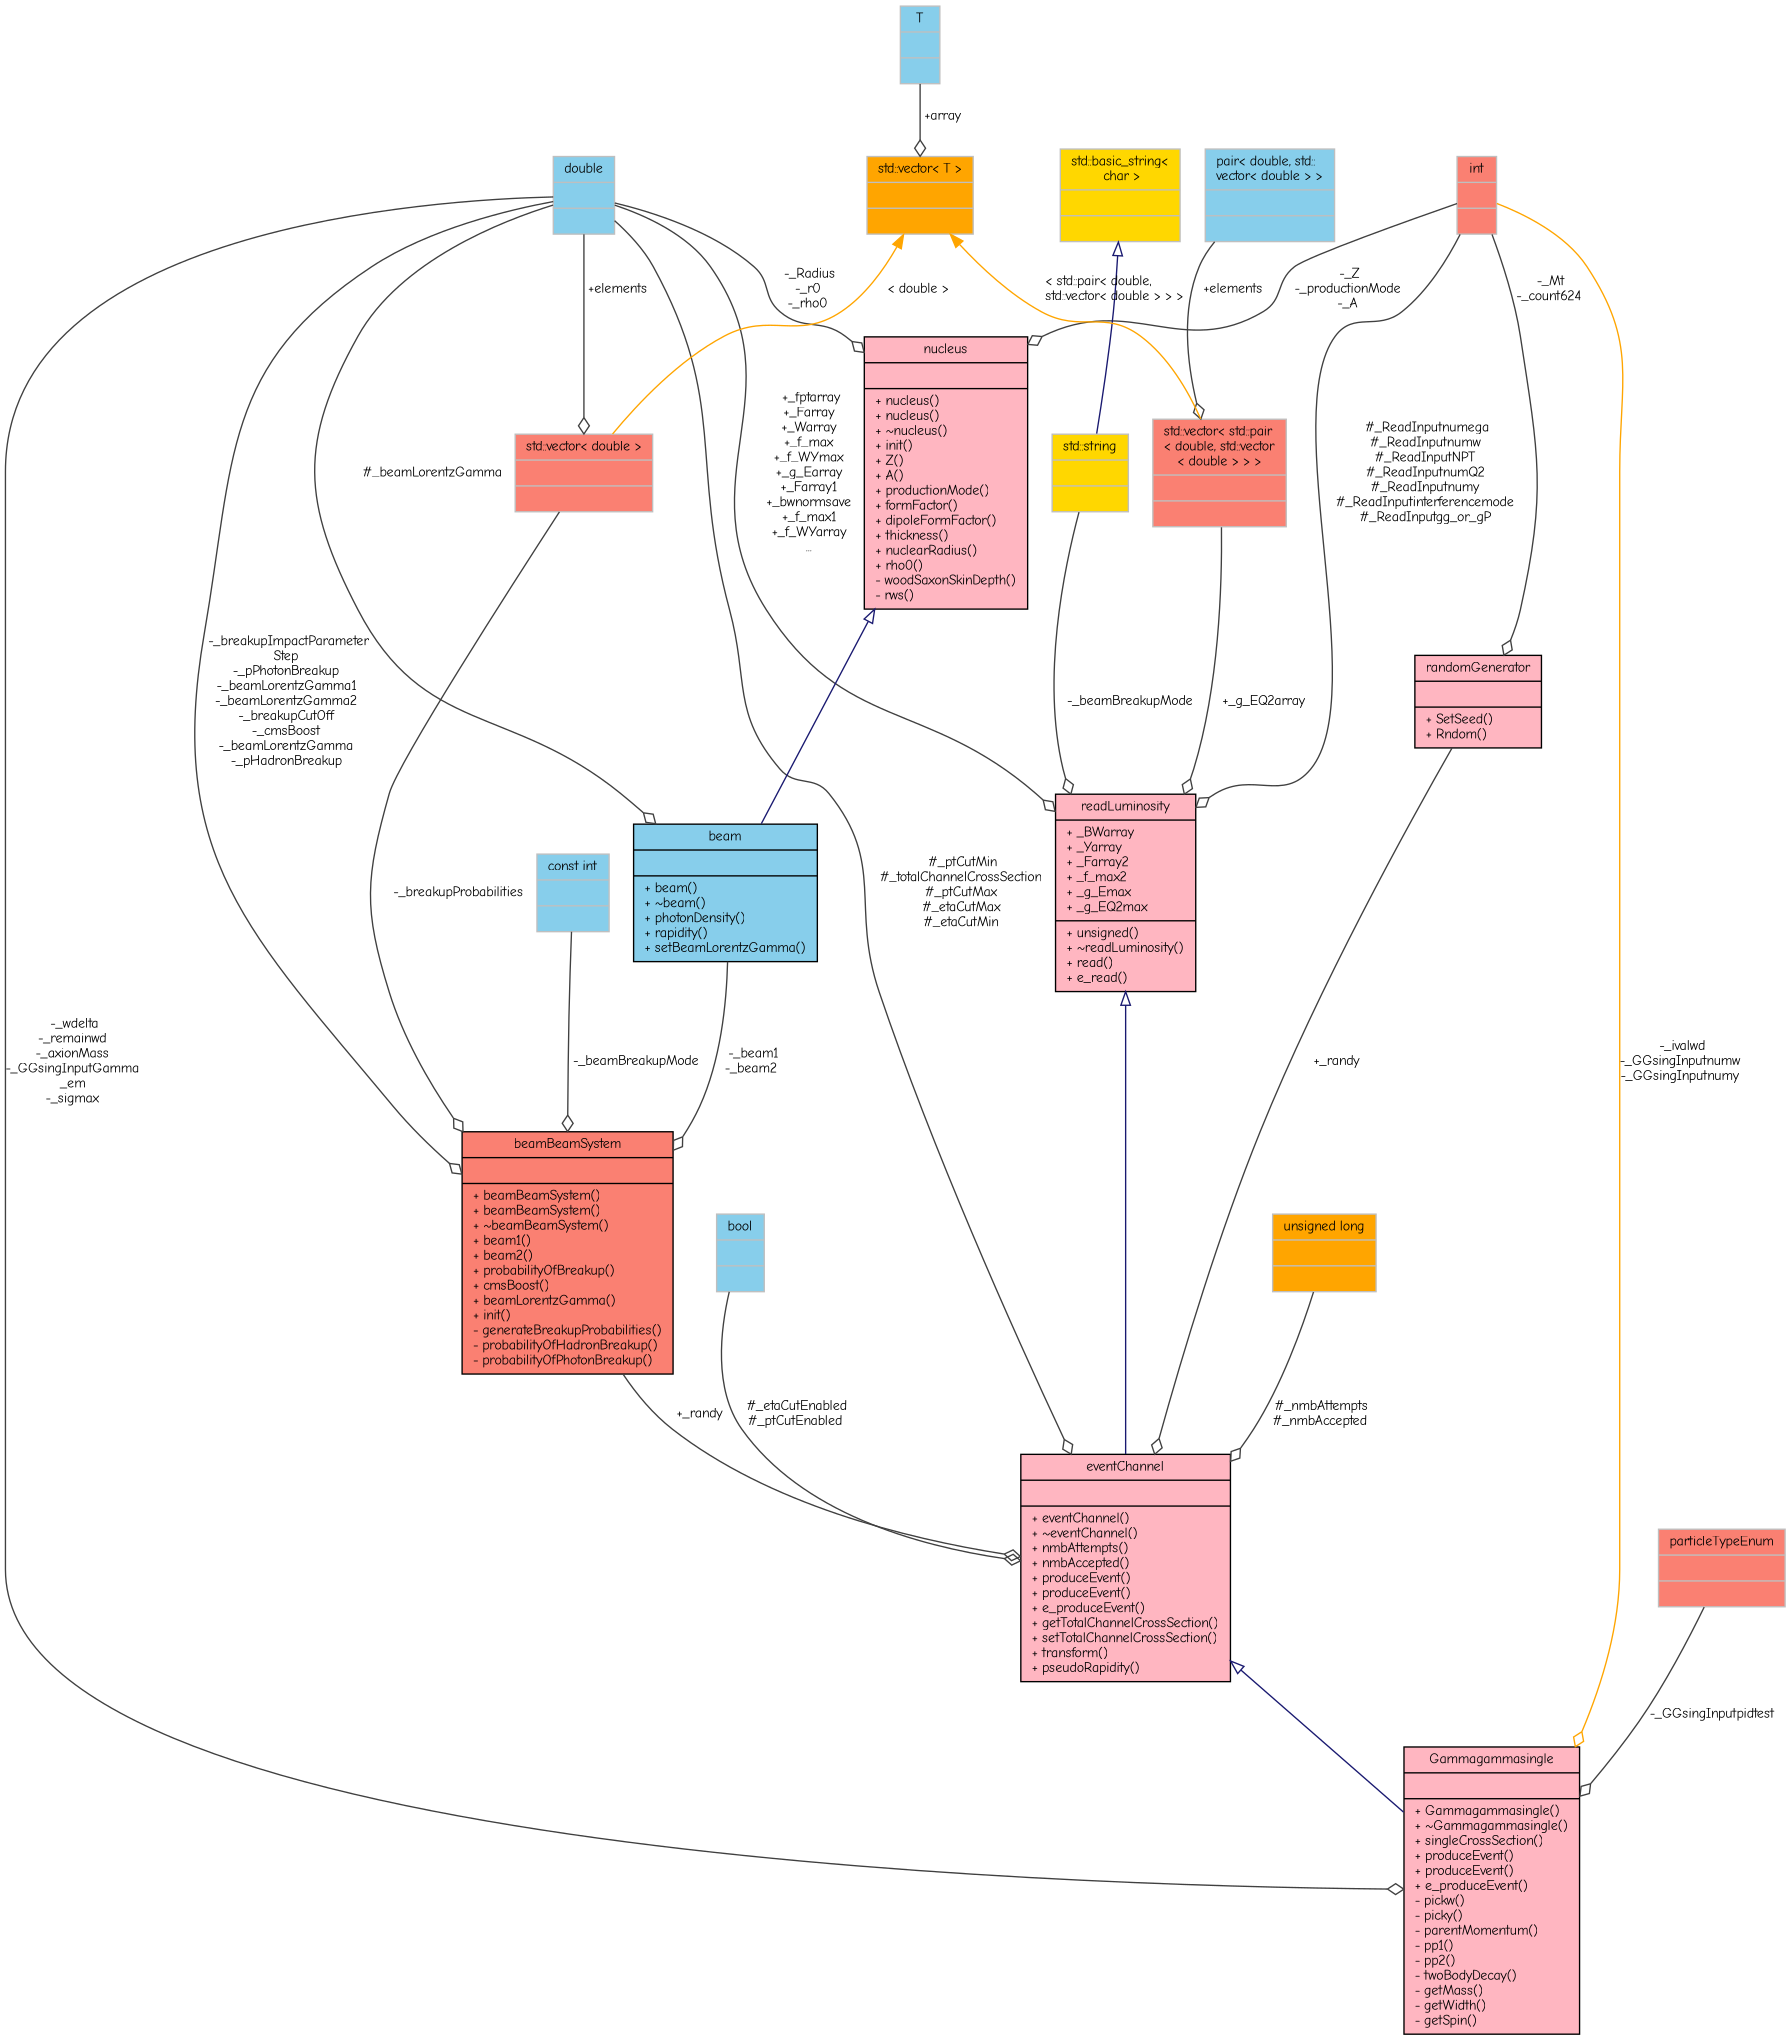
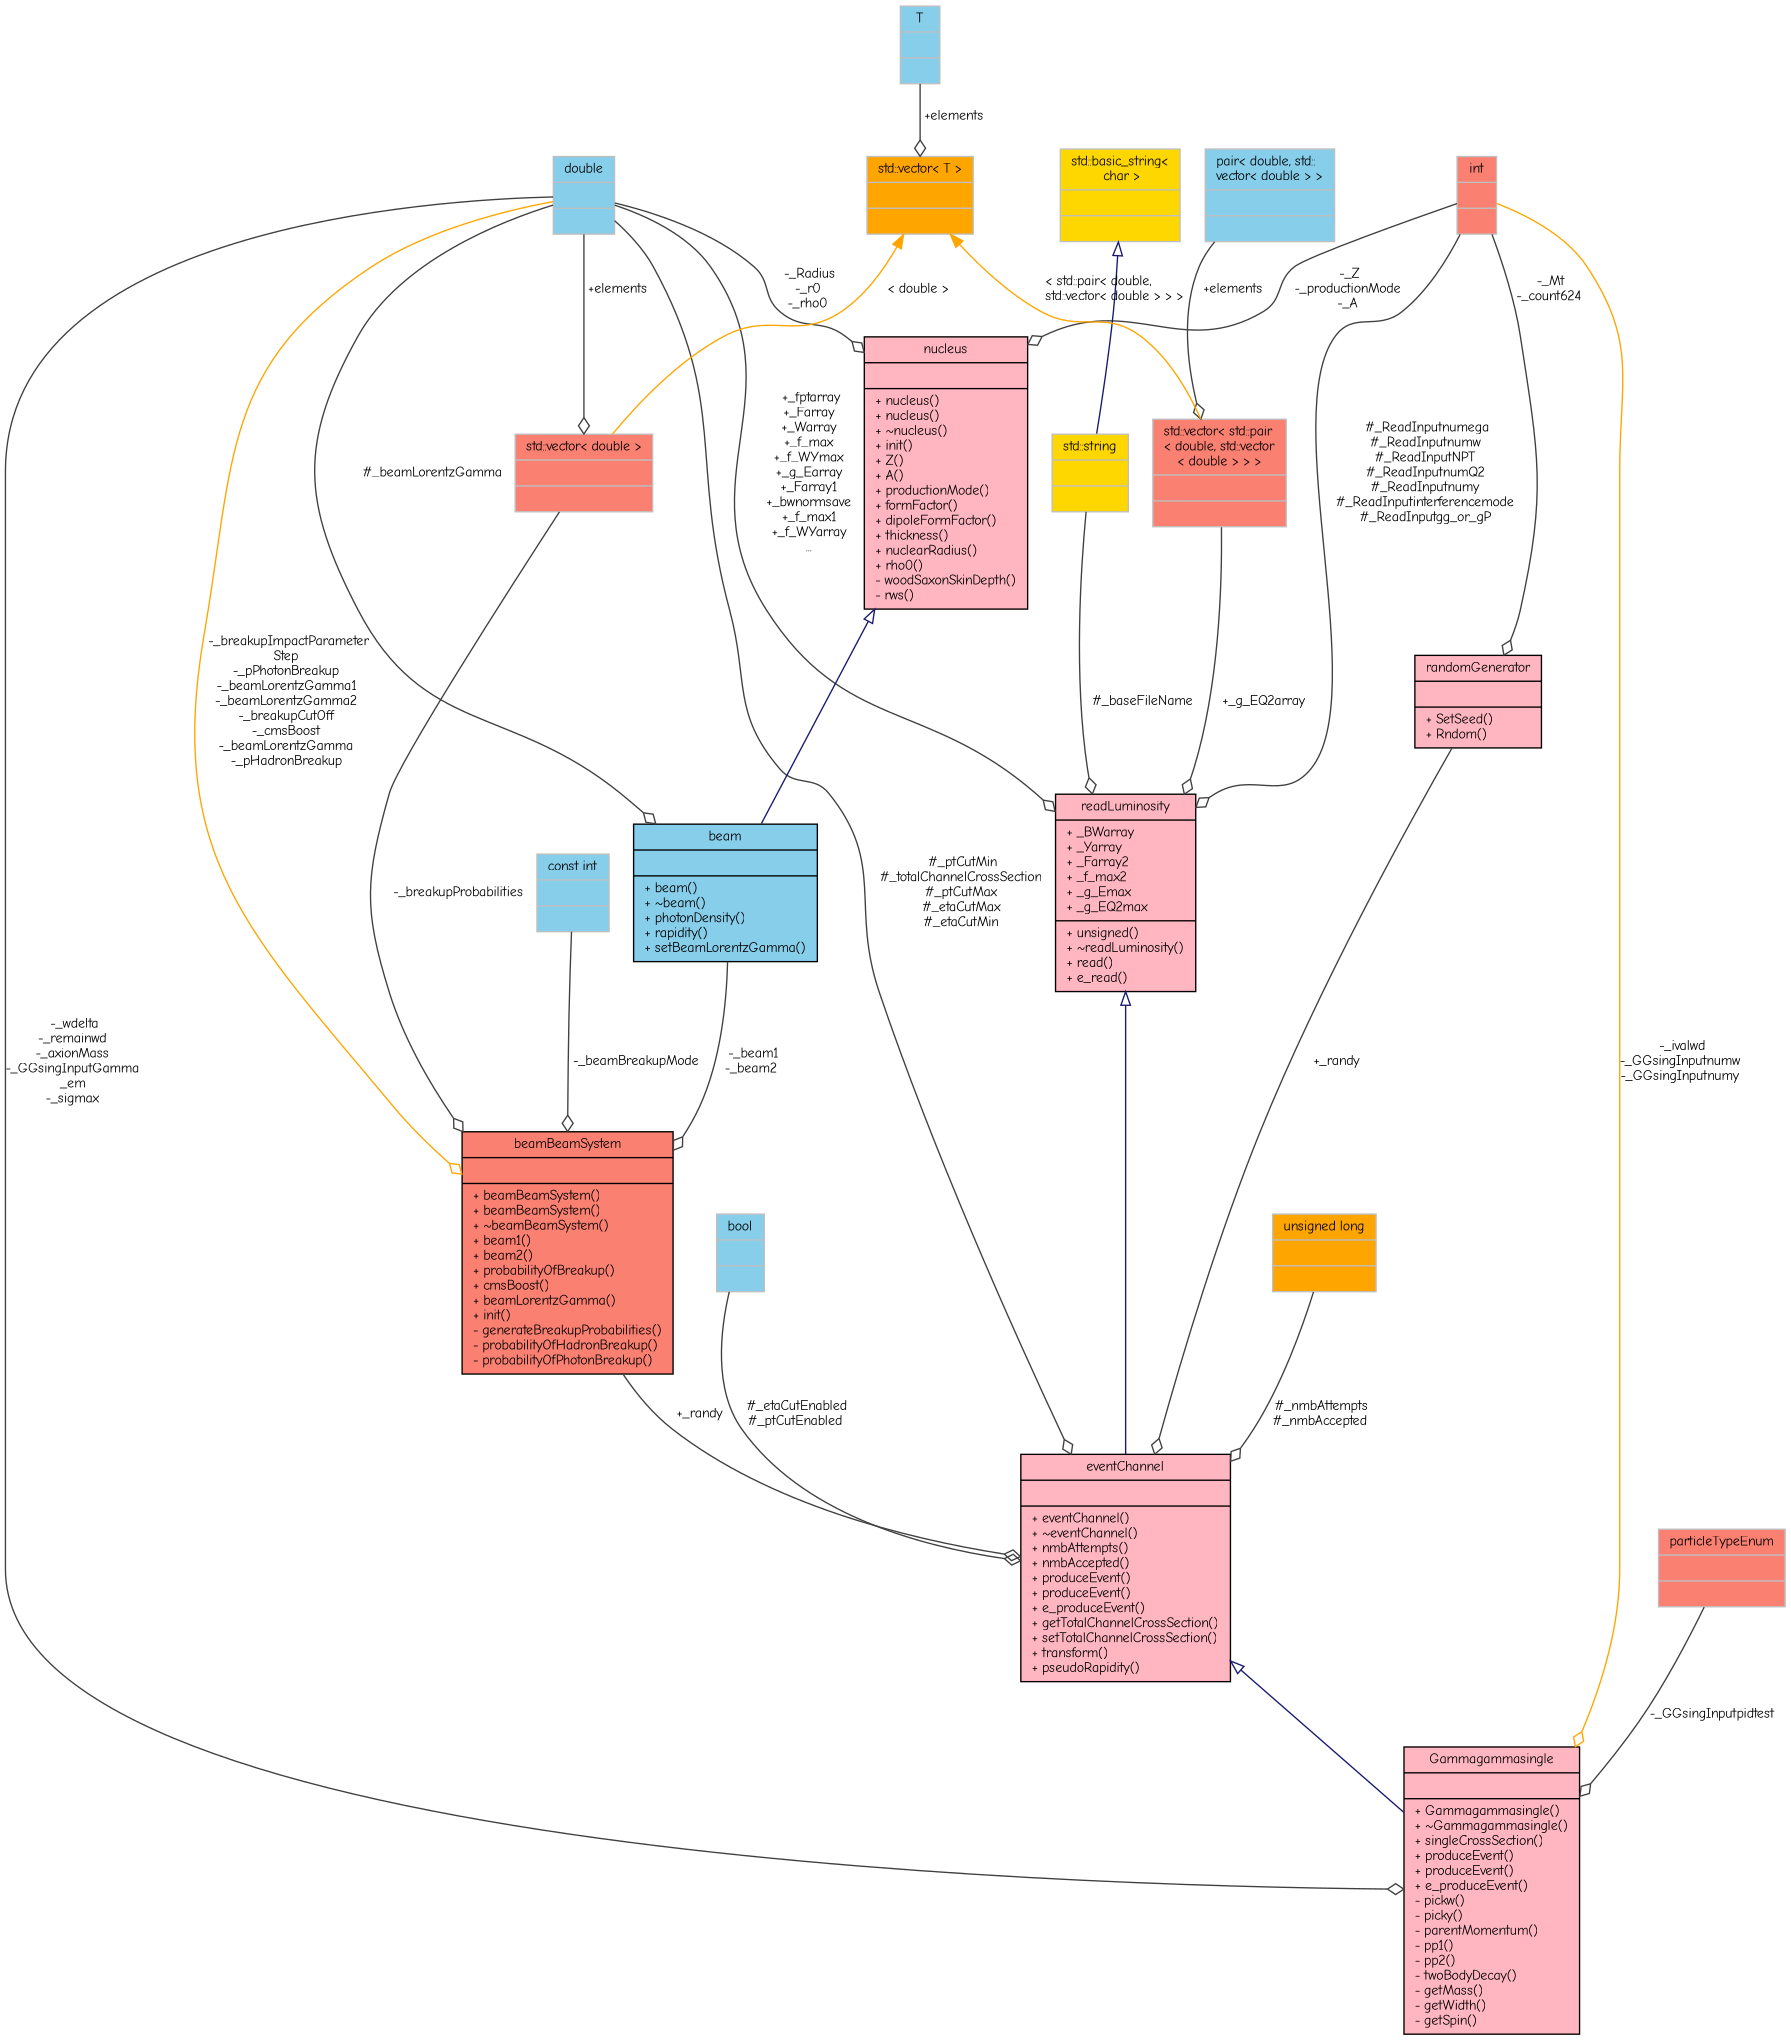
(941, 116) -> (952, 116)
(204, 633) -> (204, 633)
(1128, 702) -> (1141, 702)
